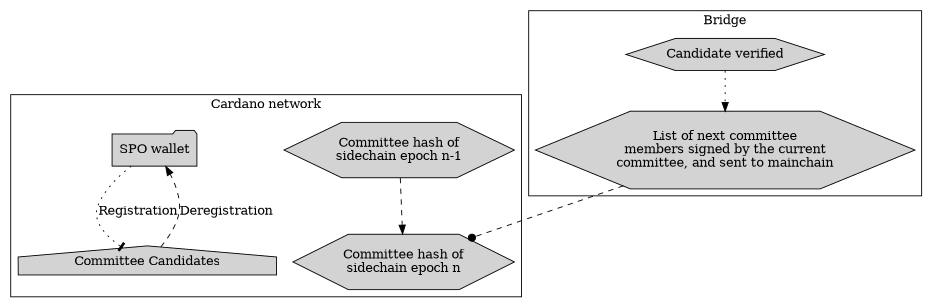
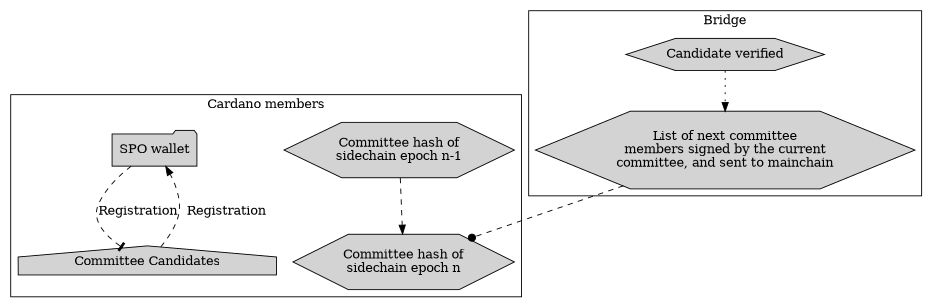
(266, 105) -> (266, 105)
(99, 204) -> (99, 204)
(226, 211) -> (226, 211)
